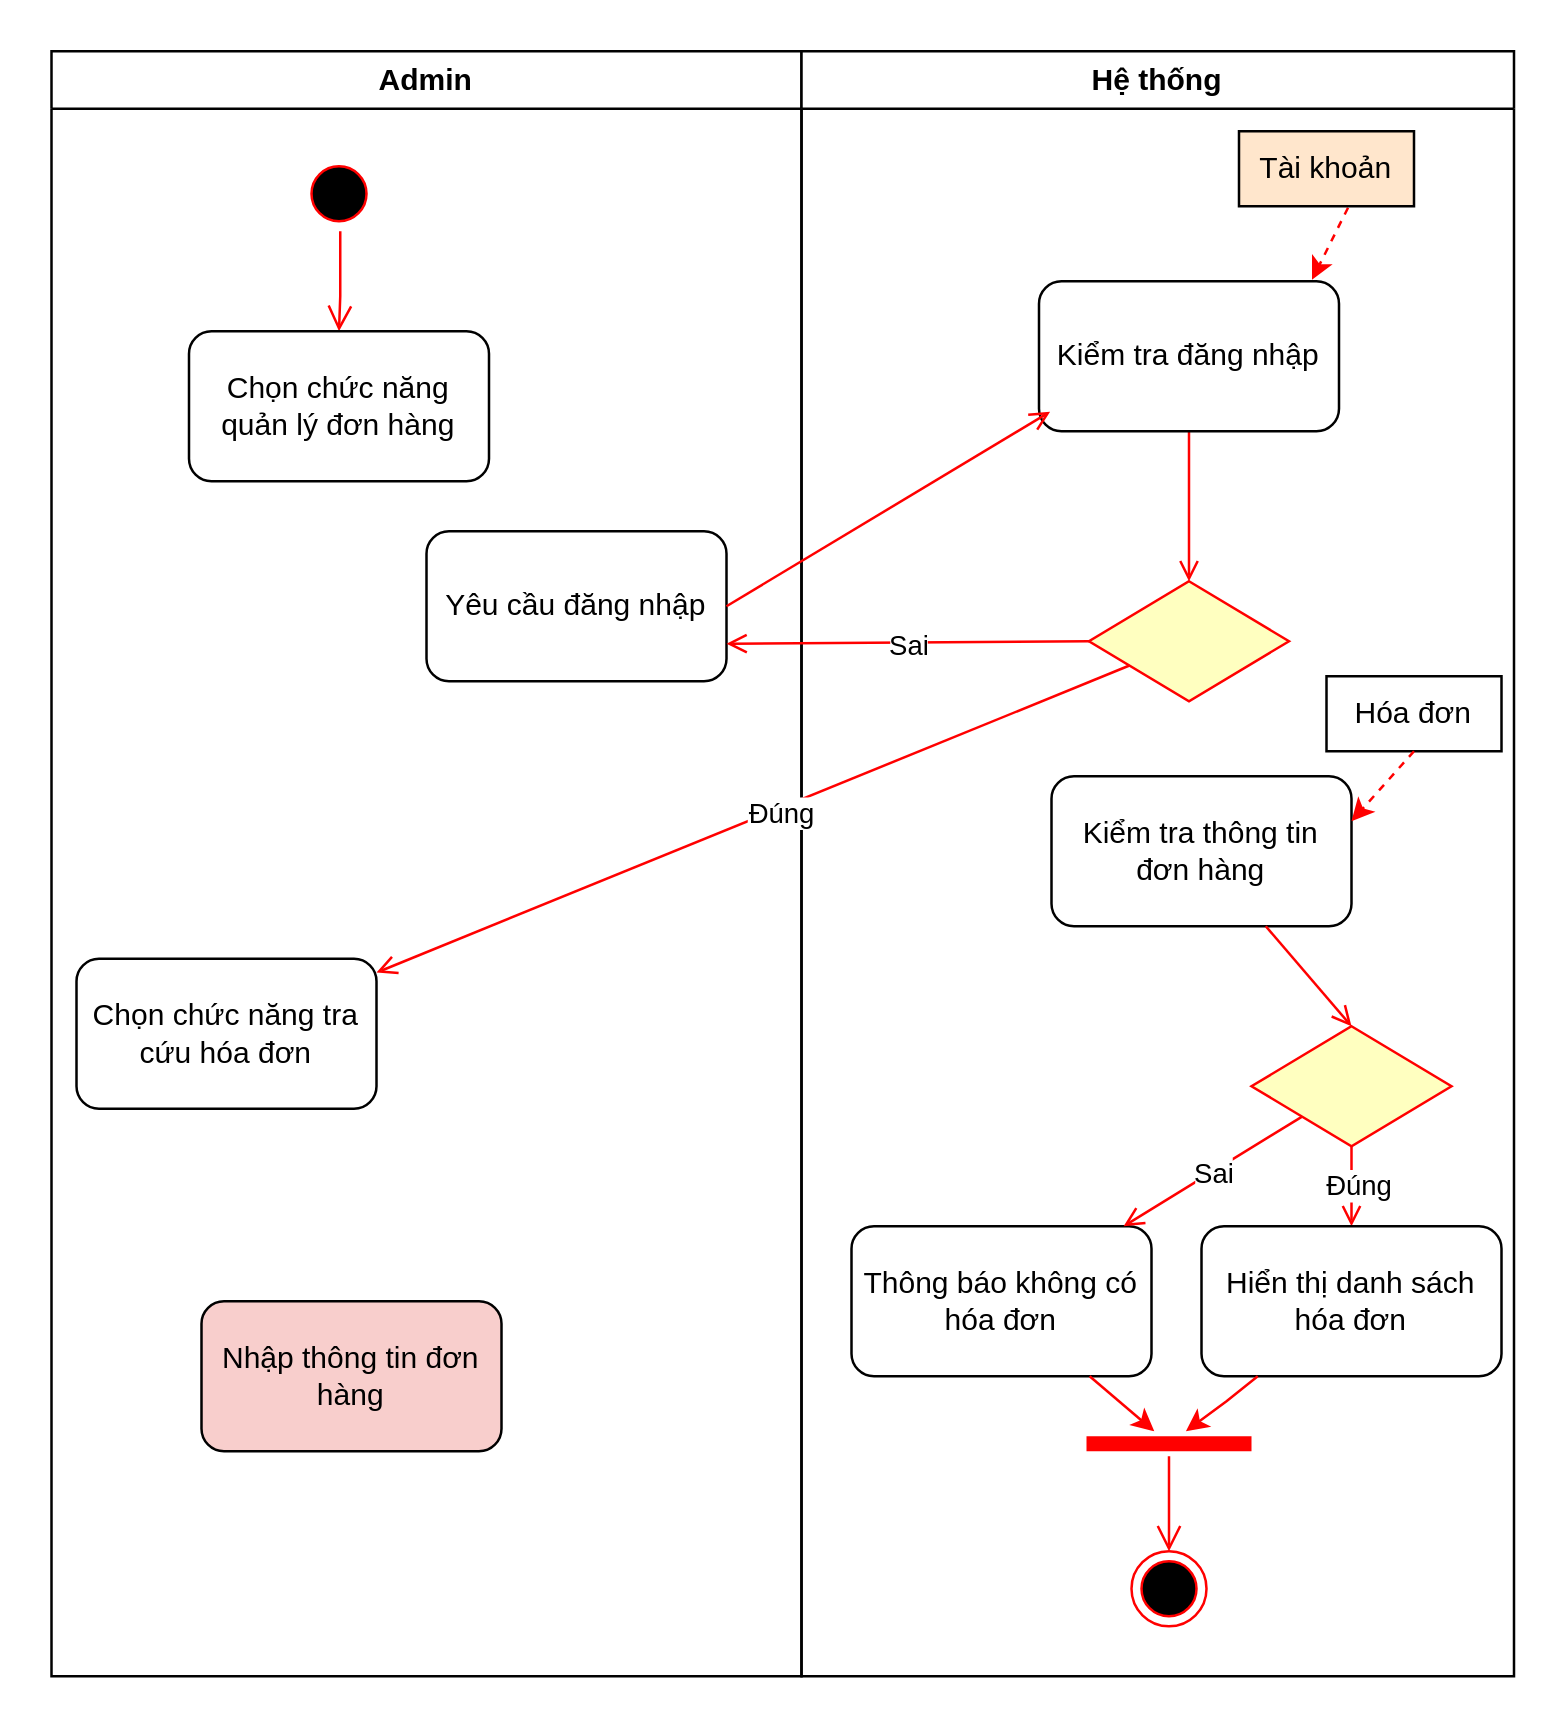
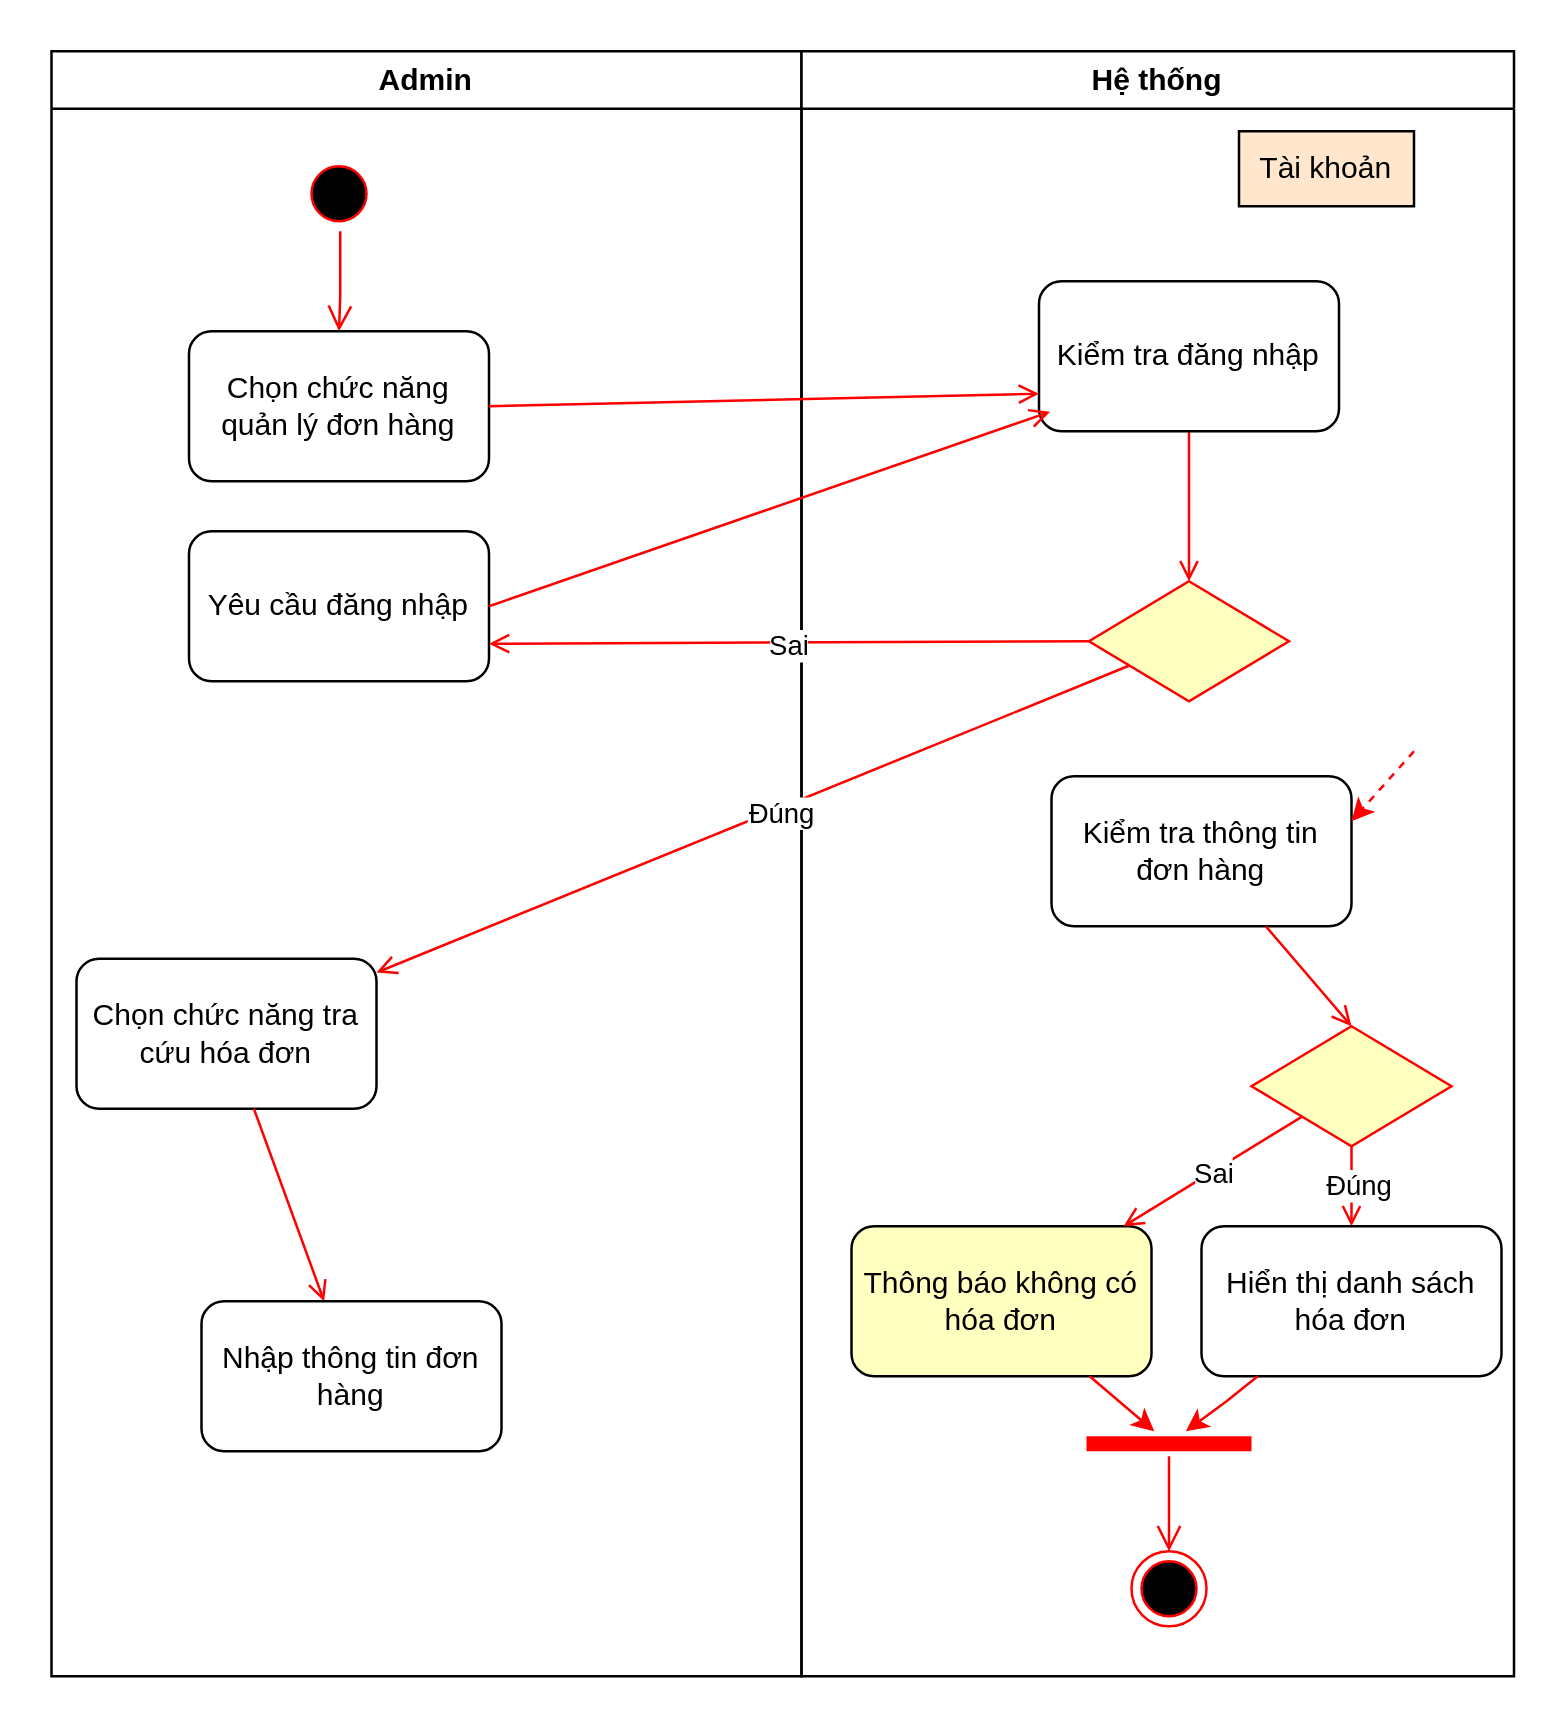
(1333, 237) -> none
none -> (642, 403)
(576, 606) -> (339, 606)
(1414, 714) -> none
none -> (288, 1202)
(1001, 1301) -> (1001, 1301)
(351, 1376) -> (351, 1376)
